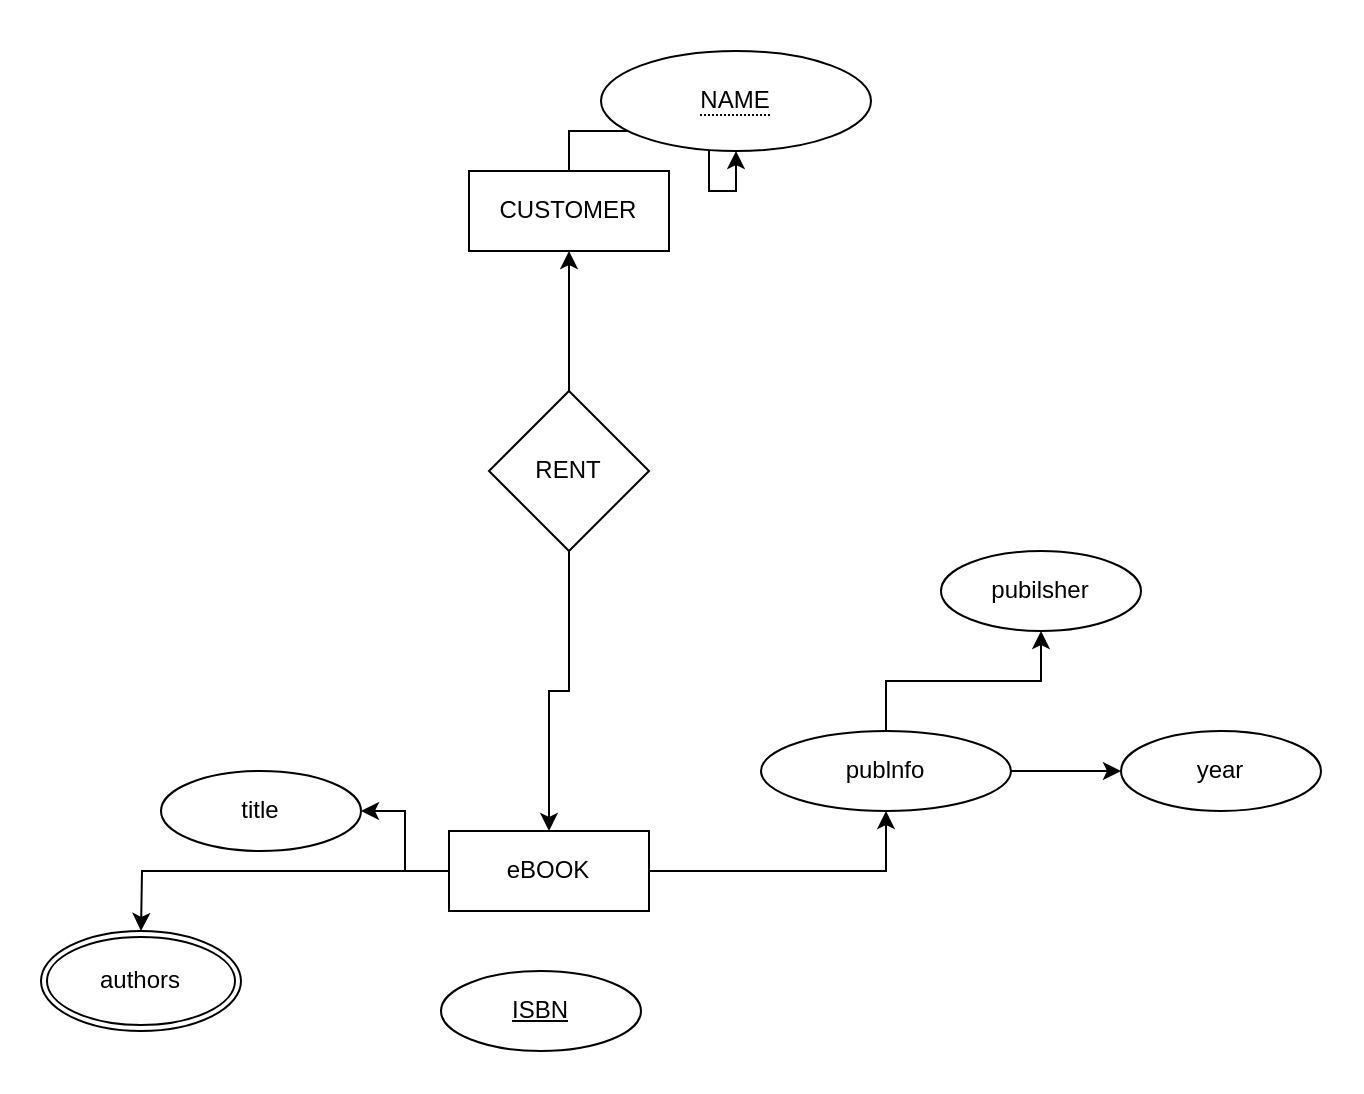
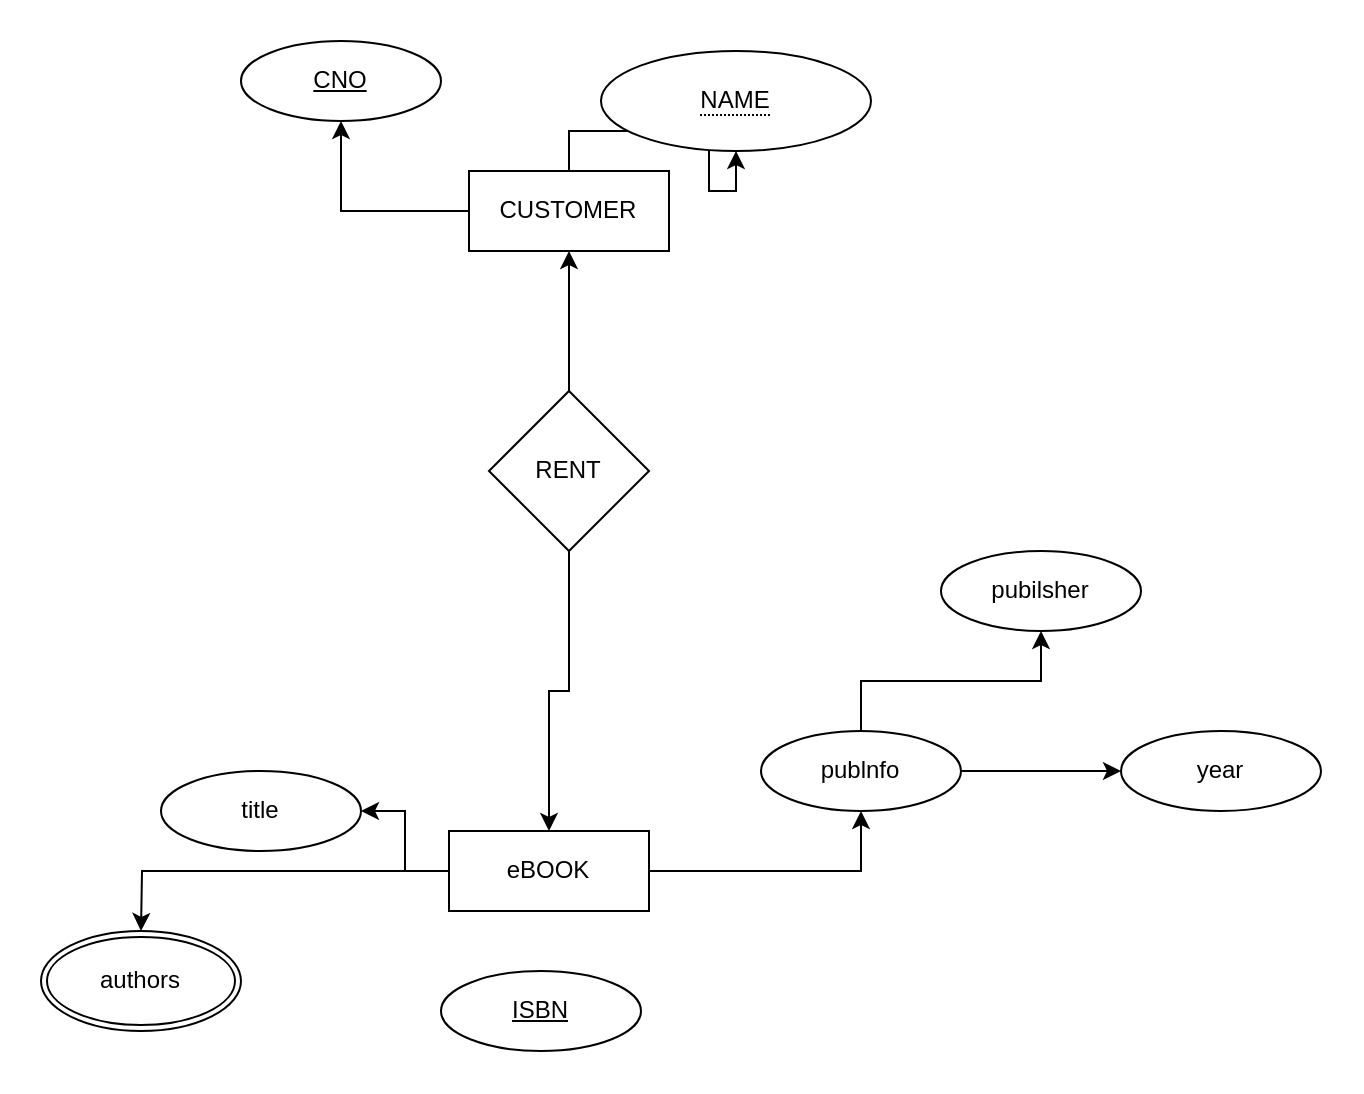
none -> (341, 81)
none -> (367, 211)
(886, 771) -> (861, 771)
